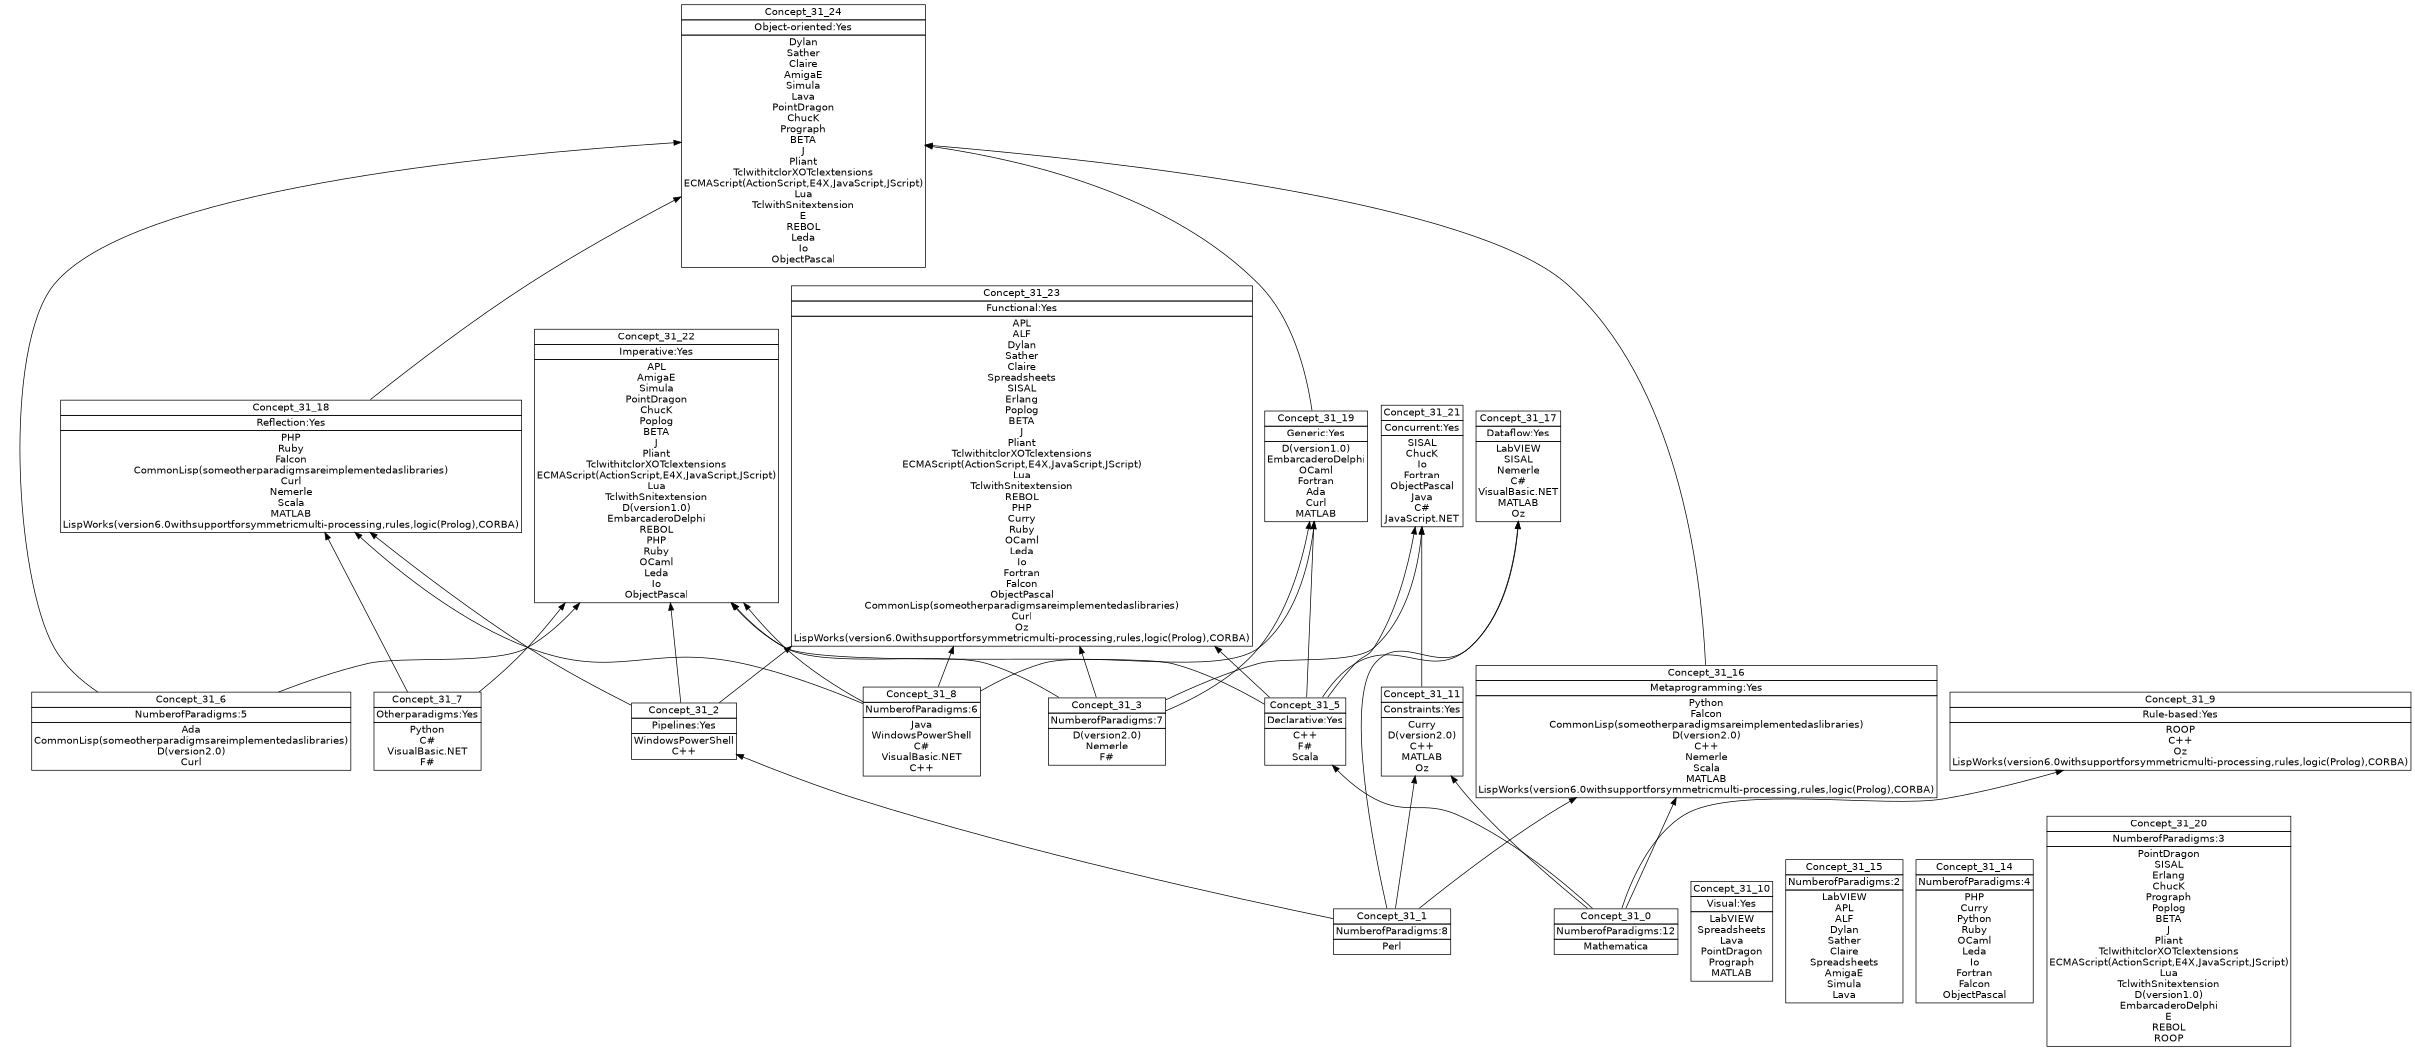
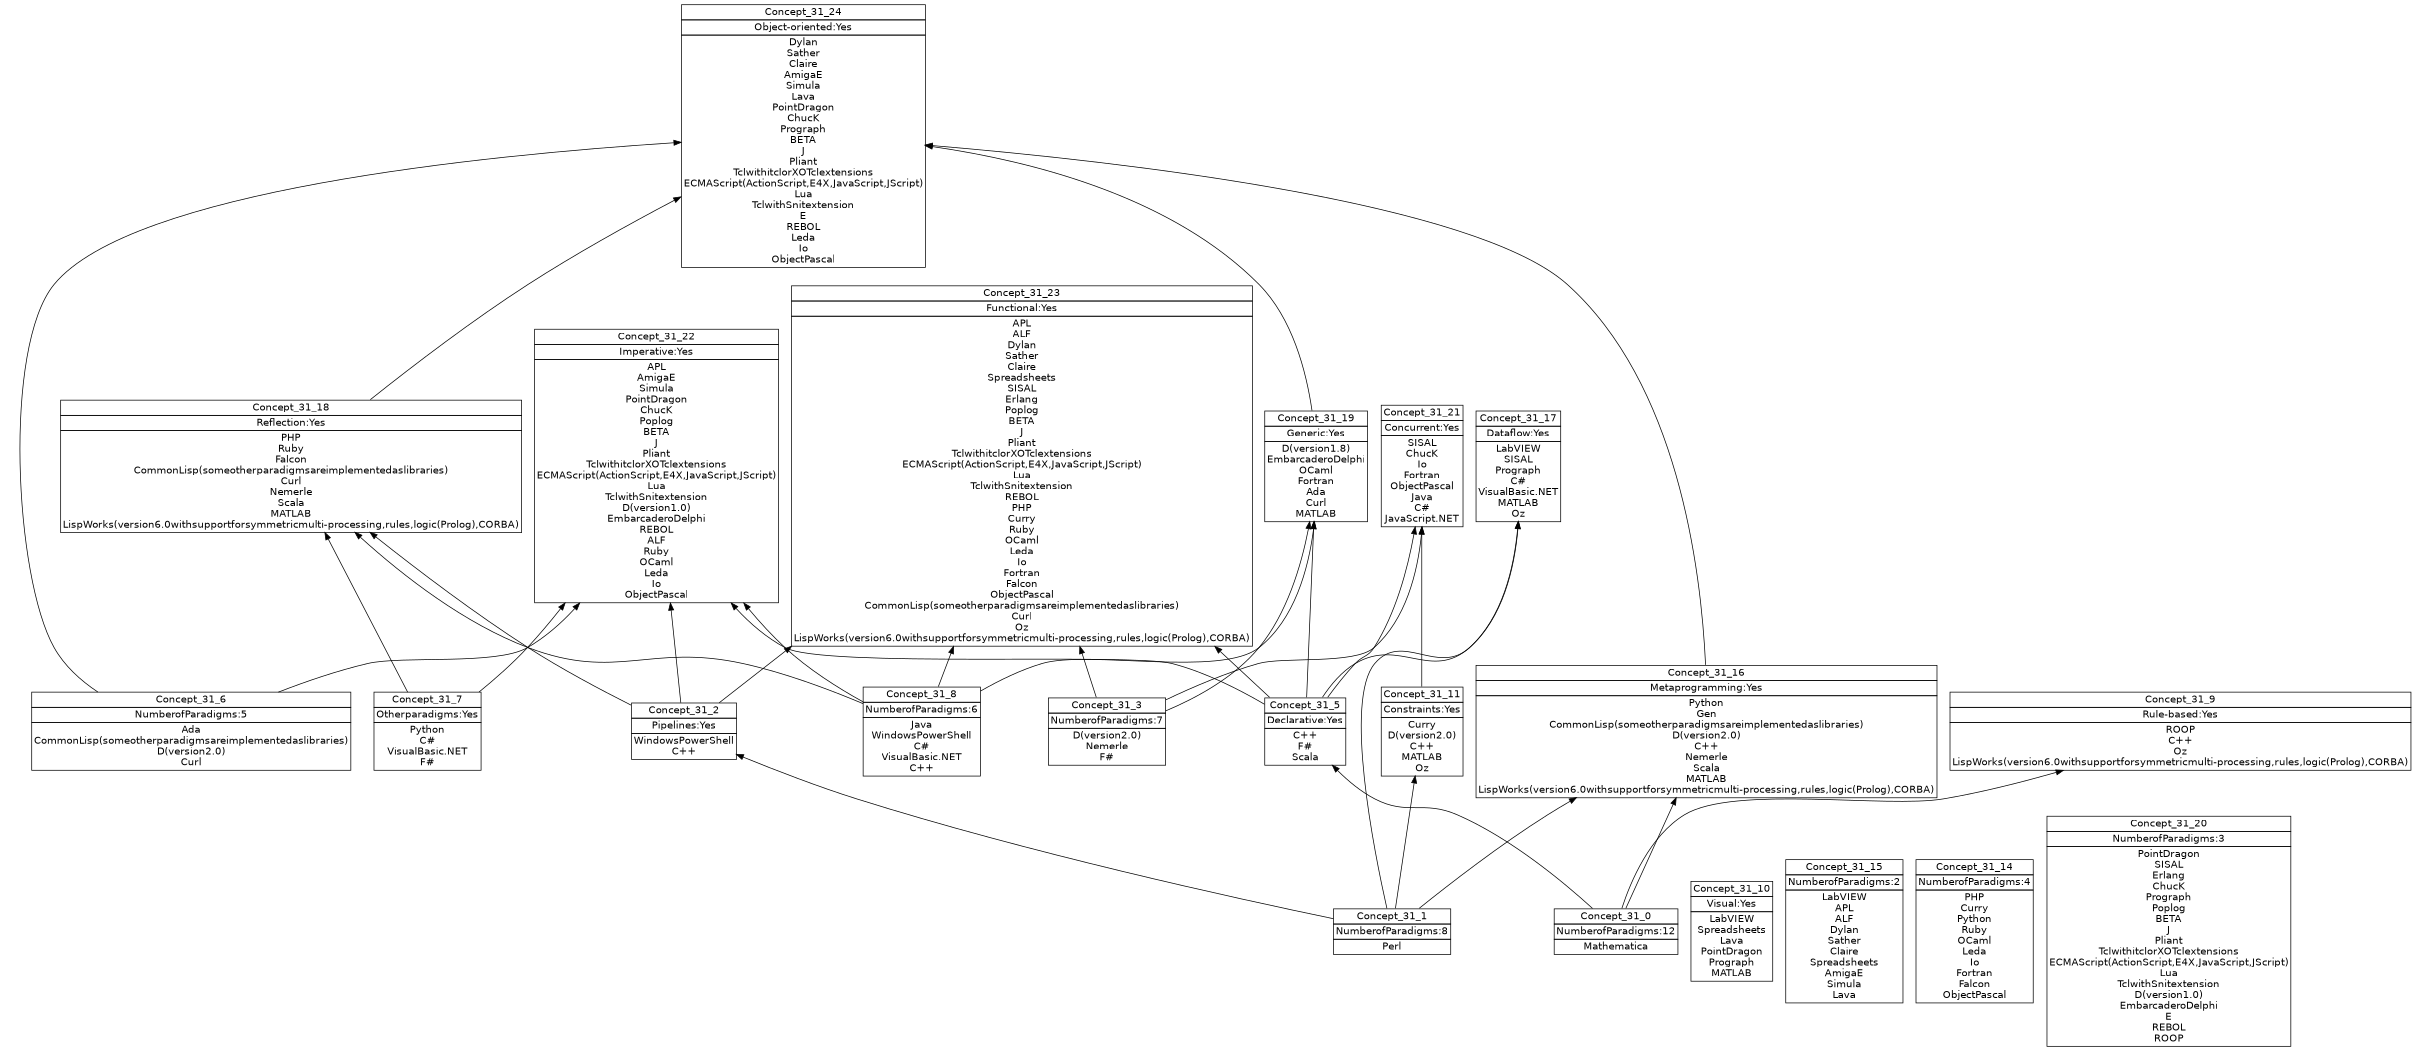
(1316, 449) -> (1316, 449)
(1518, 470) -> (1518, 470)
(657, 541) -> (657, 541)
(894, 659) -> none
(1707, 714) -> (1707, 714)
(1505, 836) -> none
